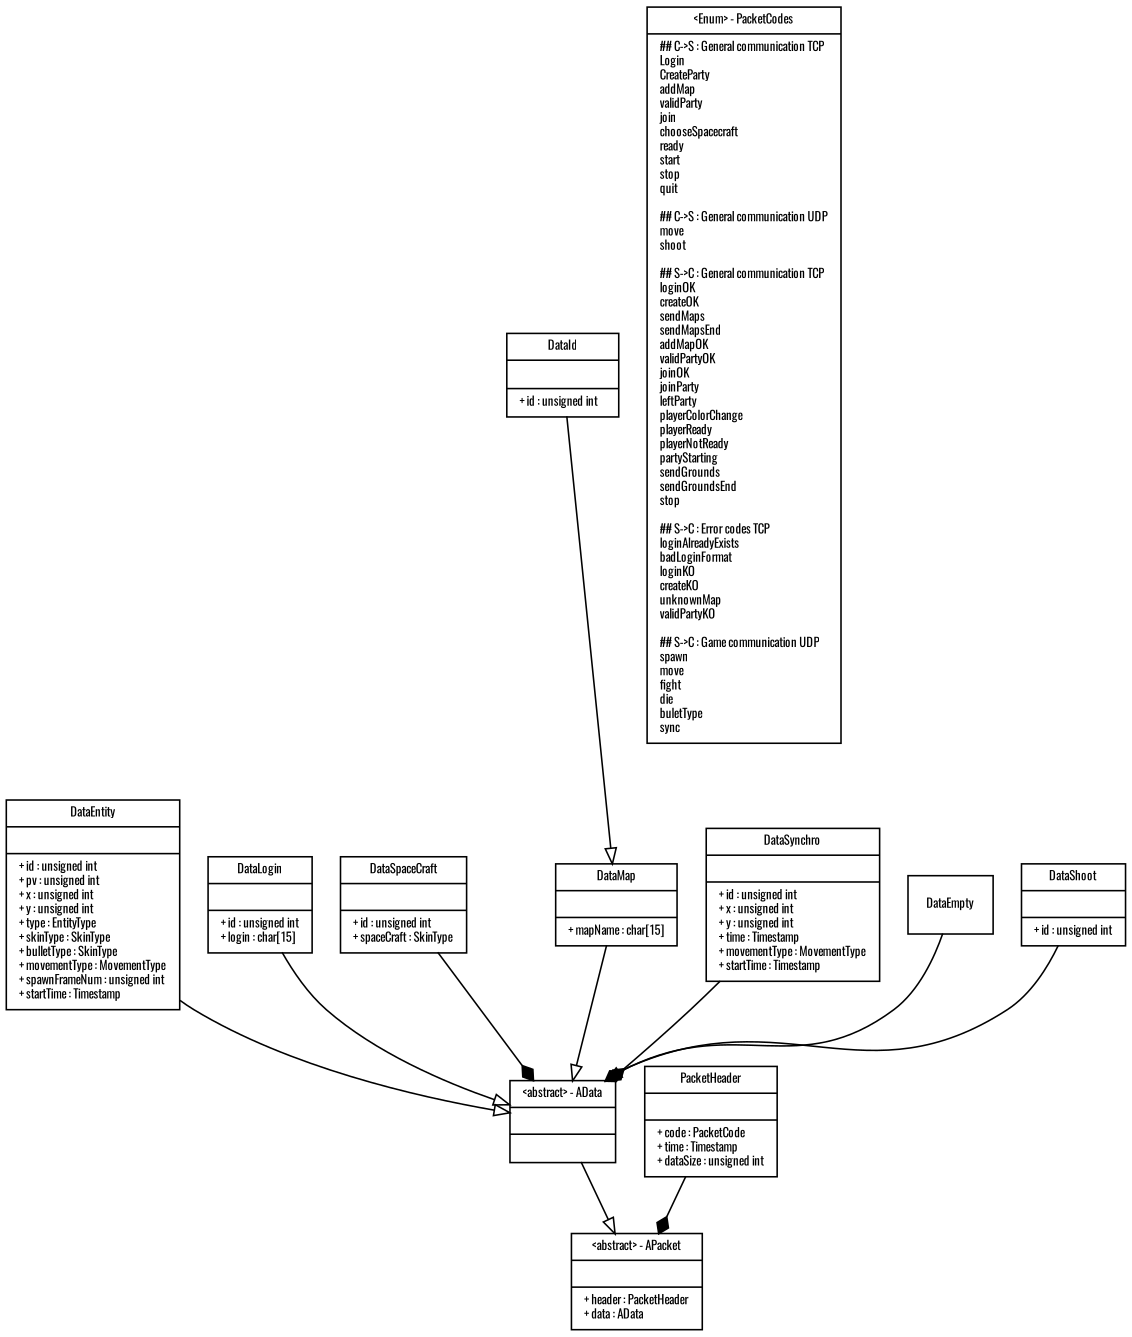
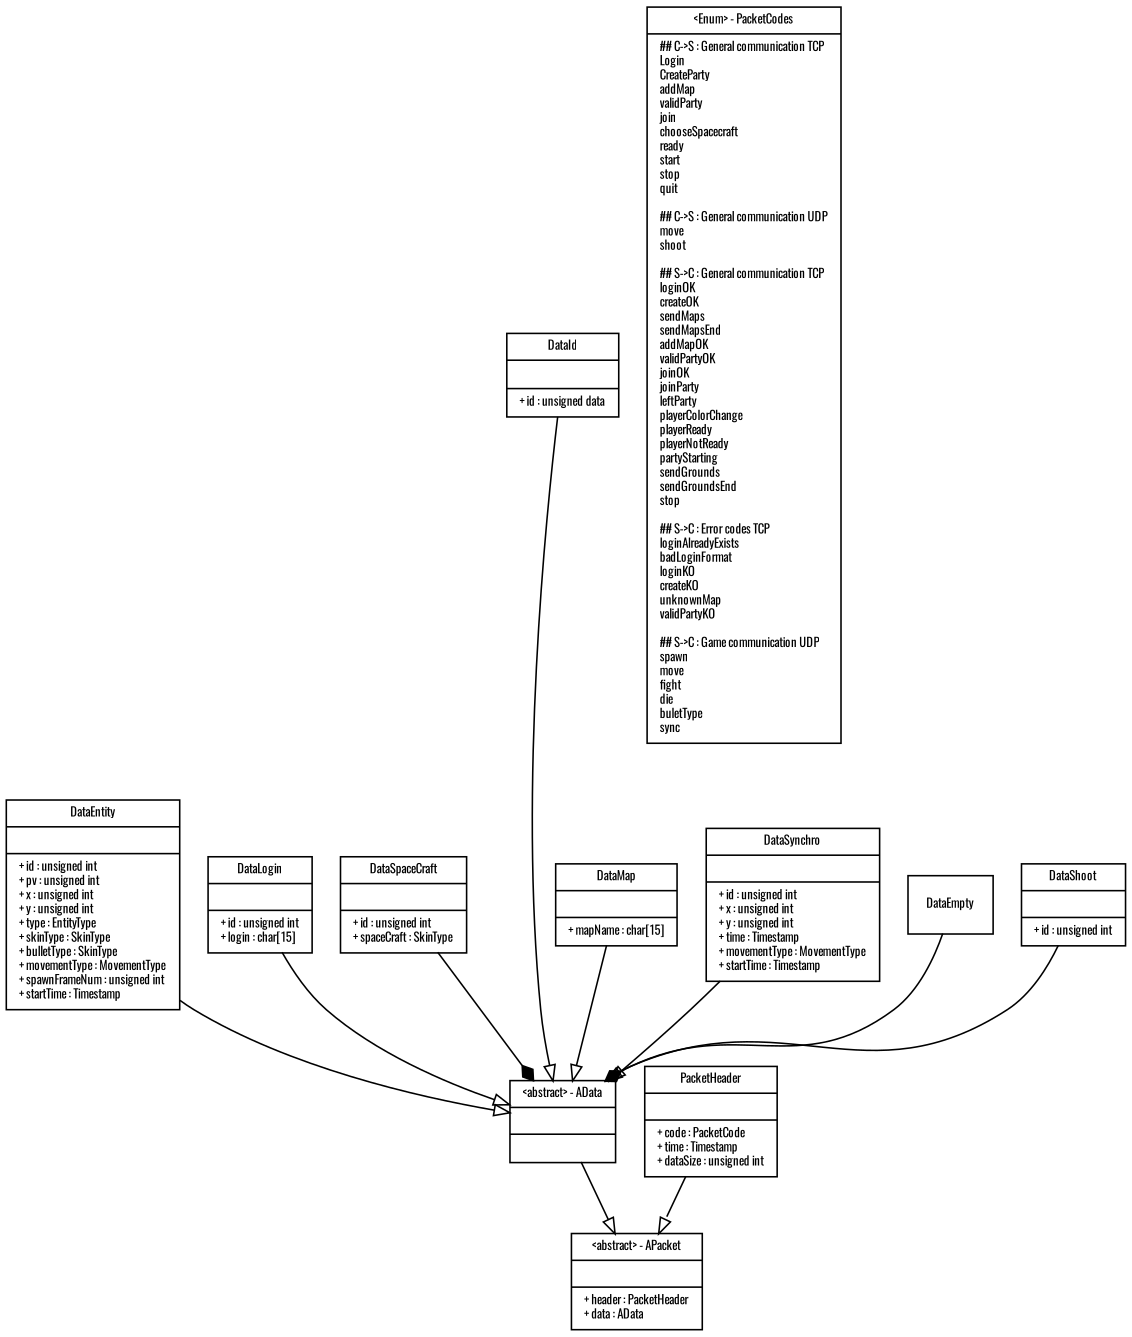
(559, 402) -> (563, 402)
(589, 632) -> (534, 741)
(672, 1027) -> (672, 1027)
(676, 1196) -> (676, 1196)
